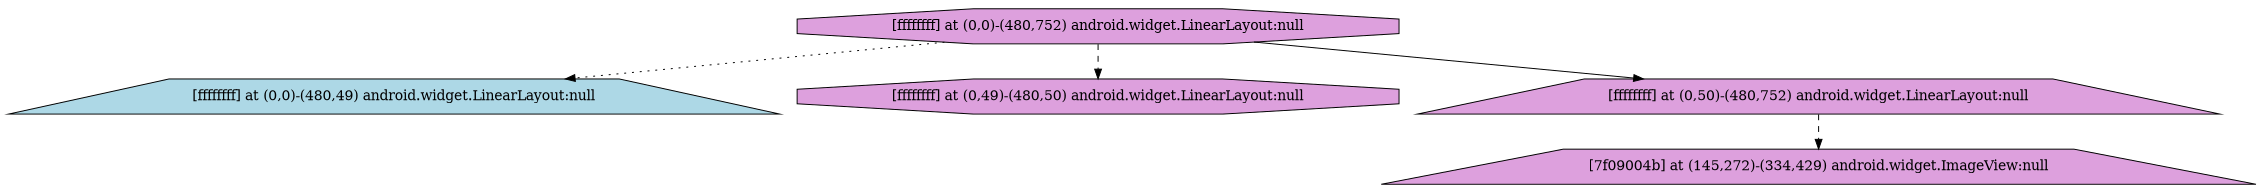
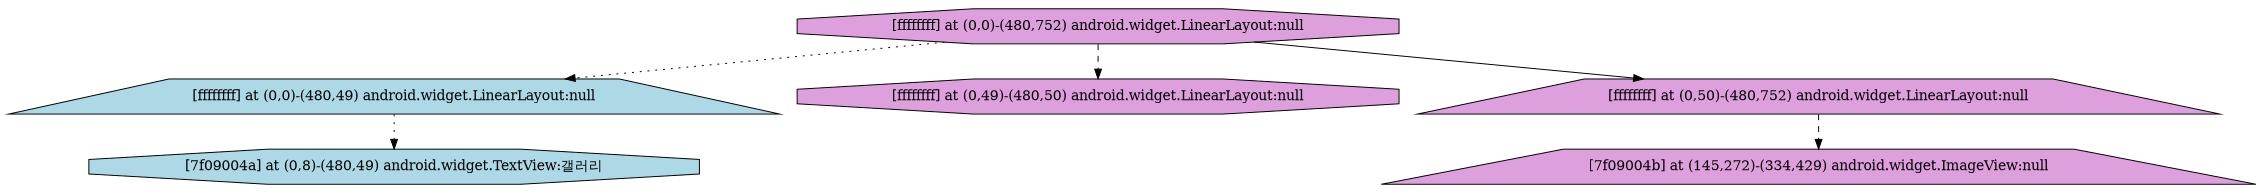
none -> (394, 167)
